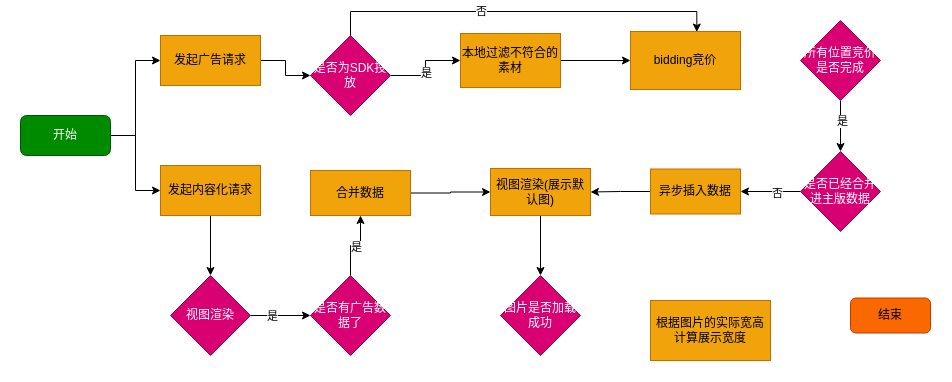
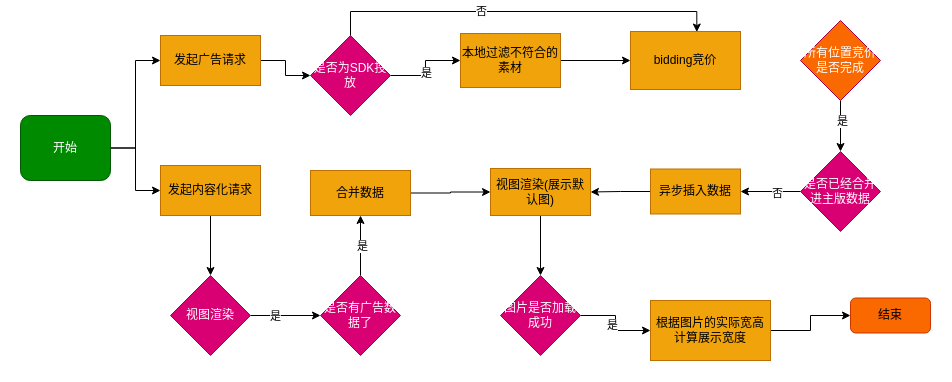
(841, 61) -> (841, 61)
(66, 136) -> (66, 148)
(351, 316) -> (361, 316)
none -> (616, 320)
none -> (811, 327)
